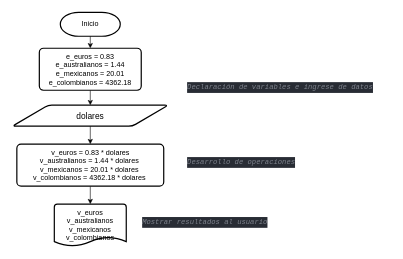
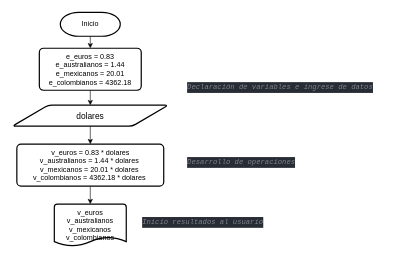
(195, 222) -> (191, 222)
